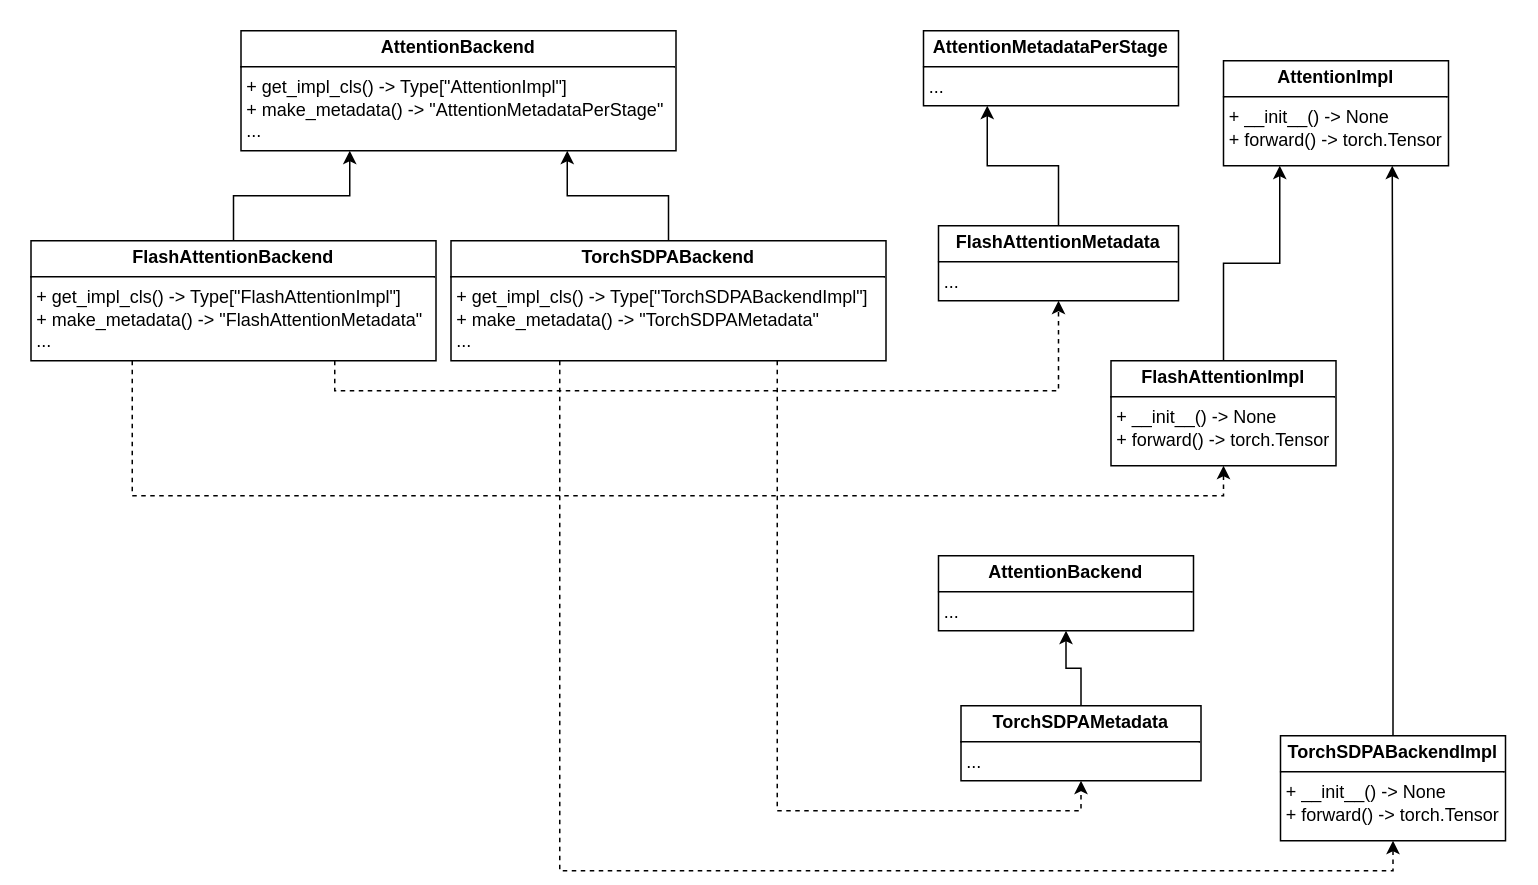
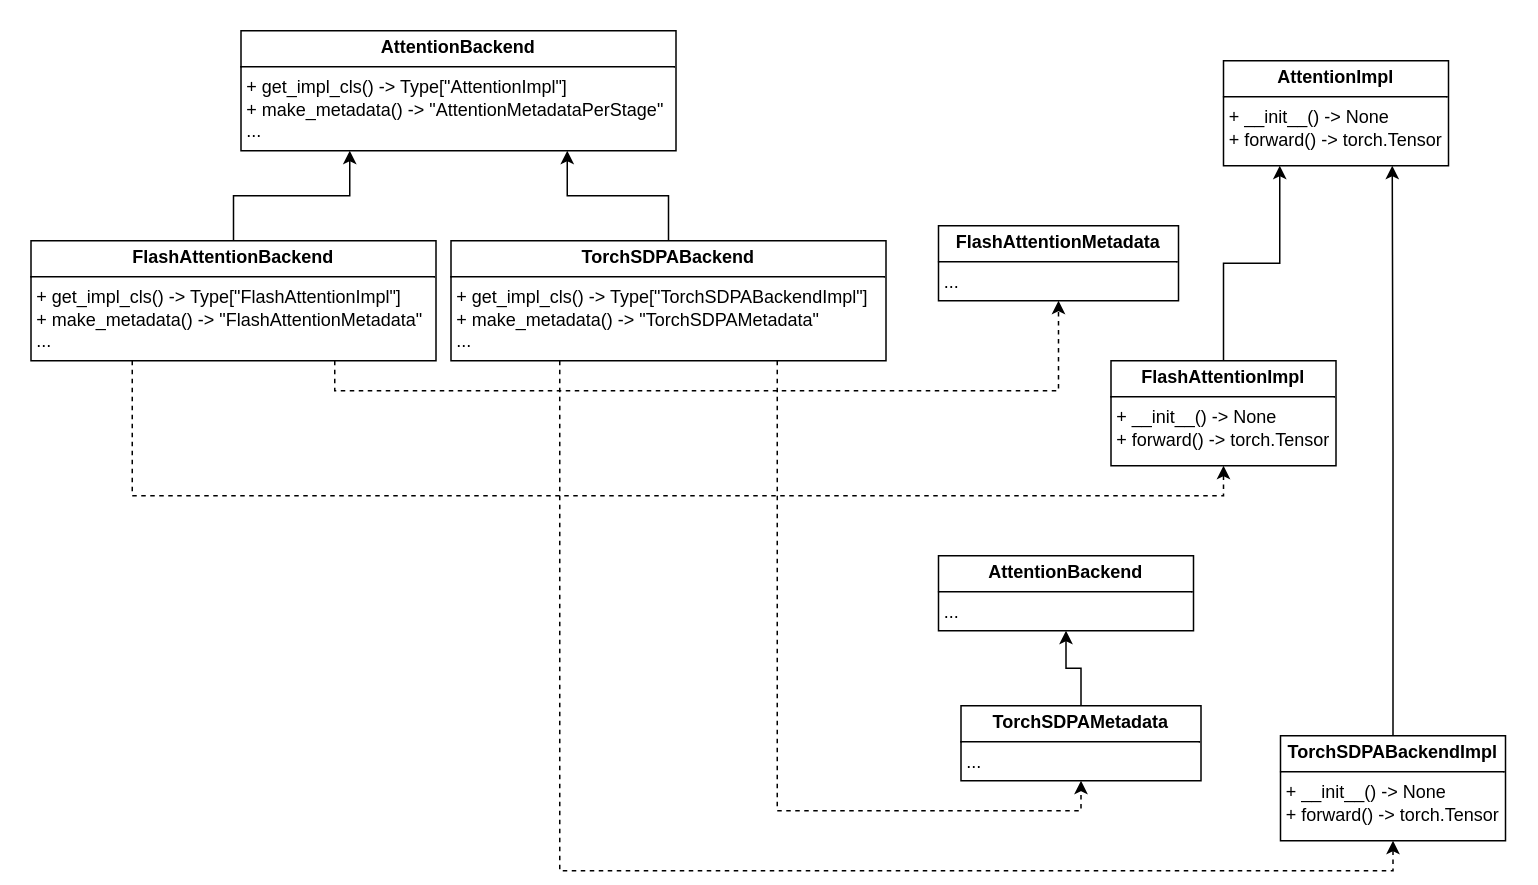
(1051, 68) -> none
(1028, 166) -> none
